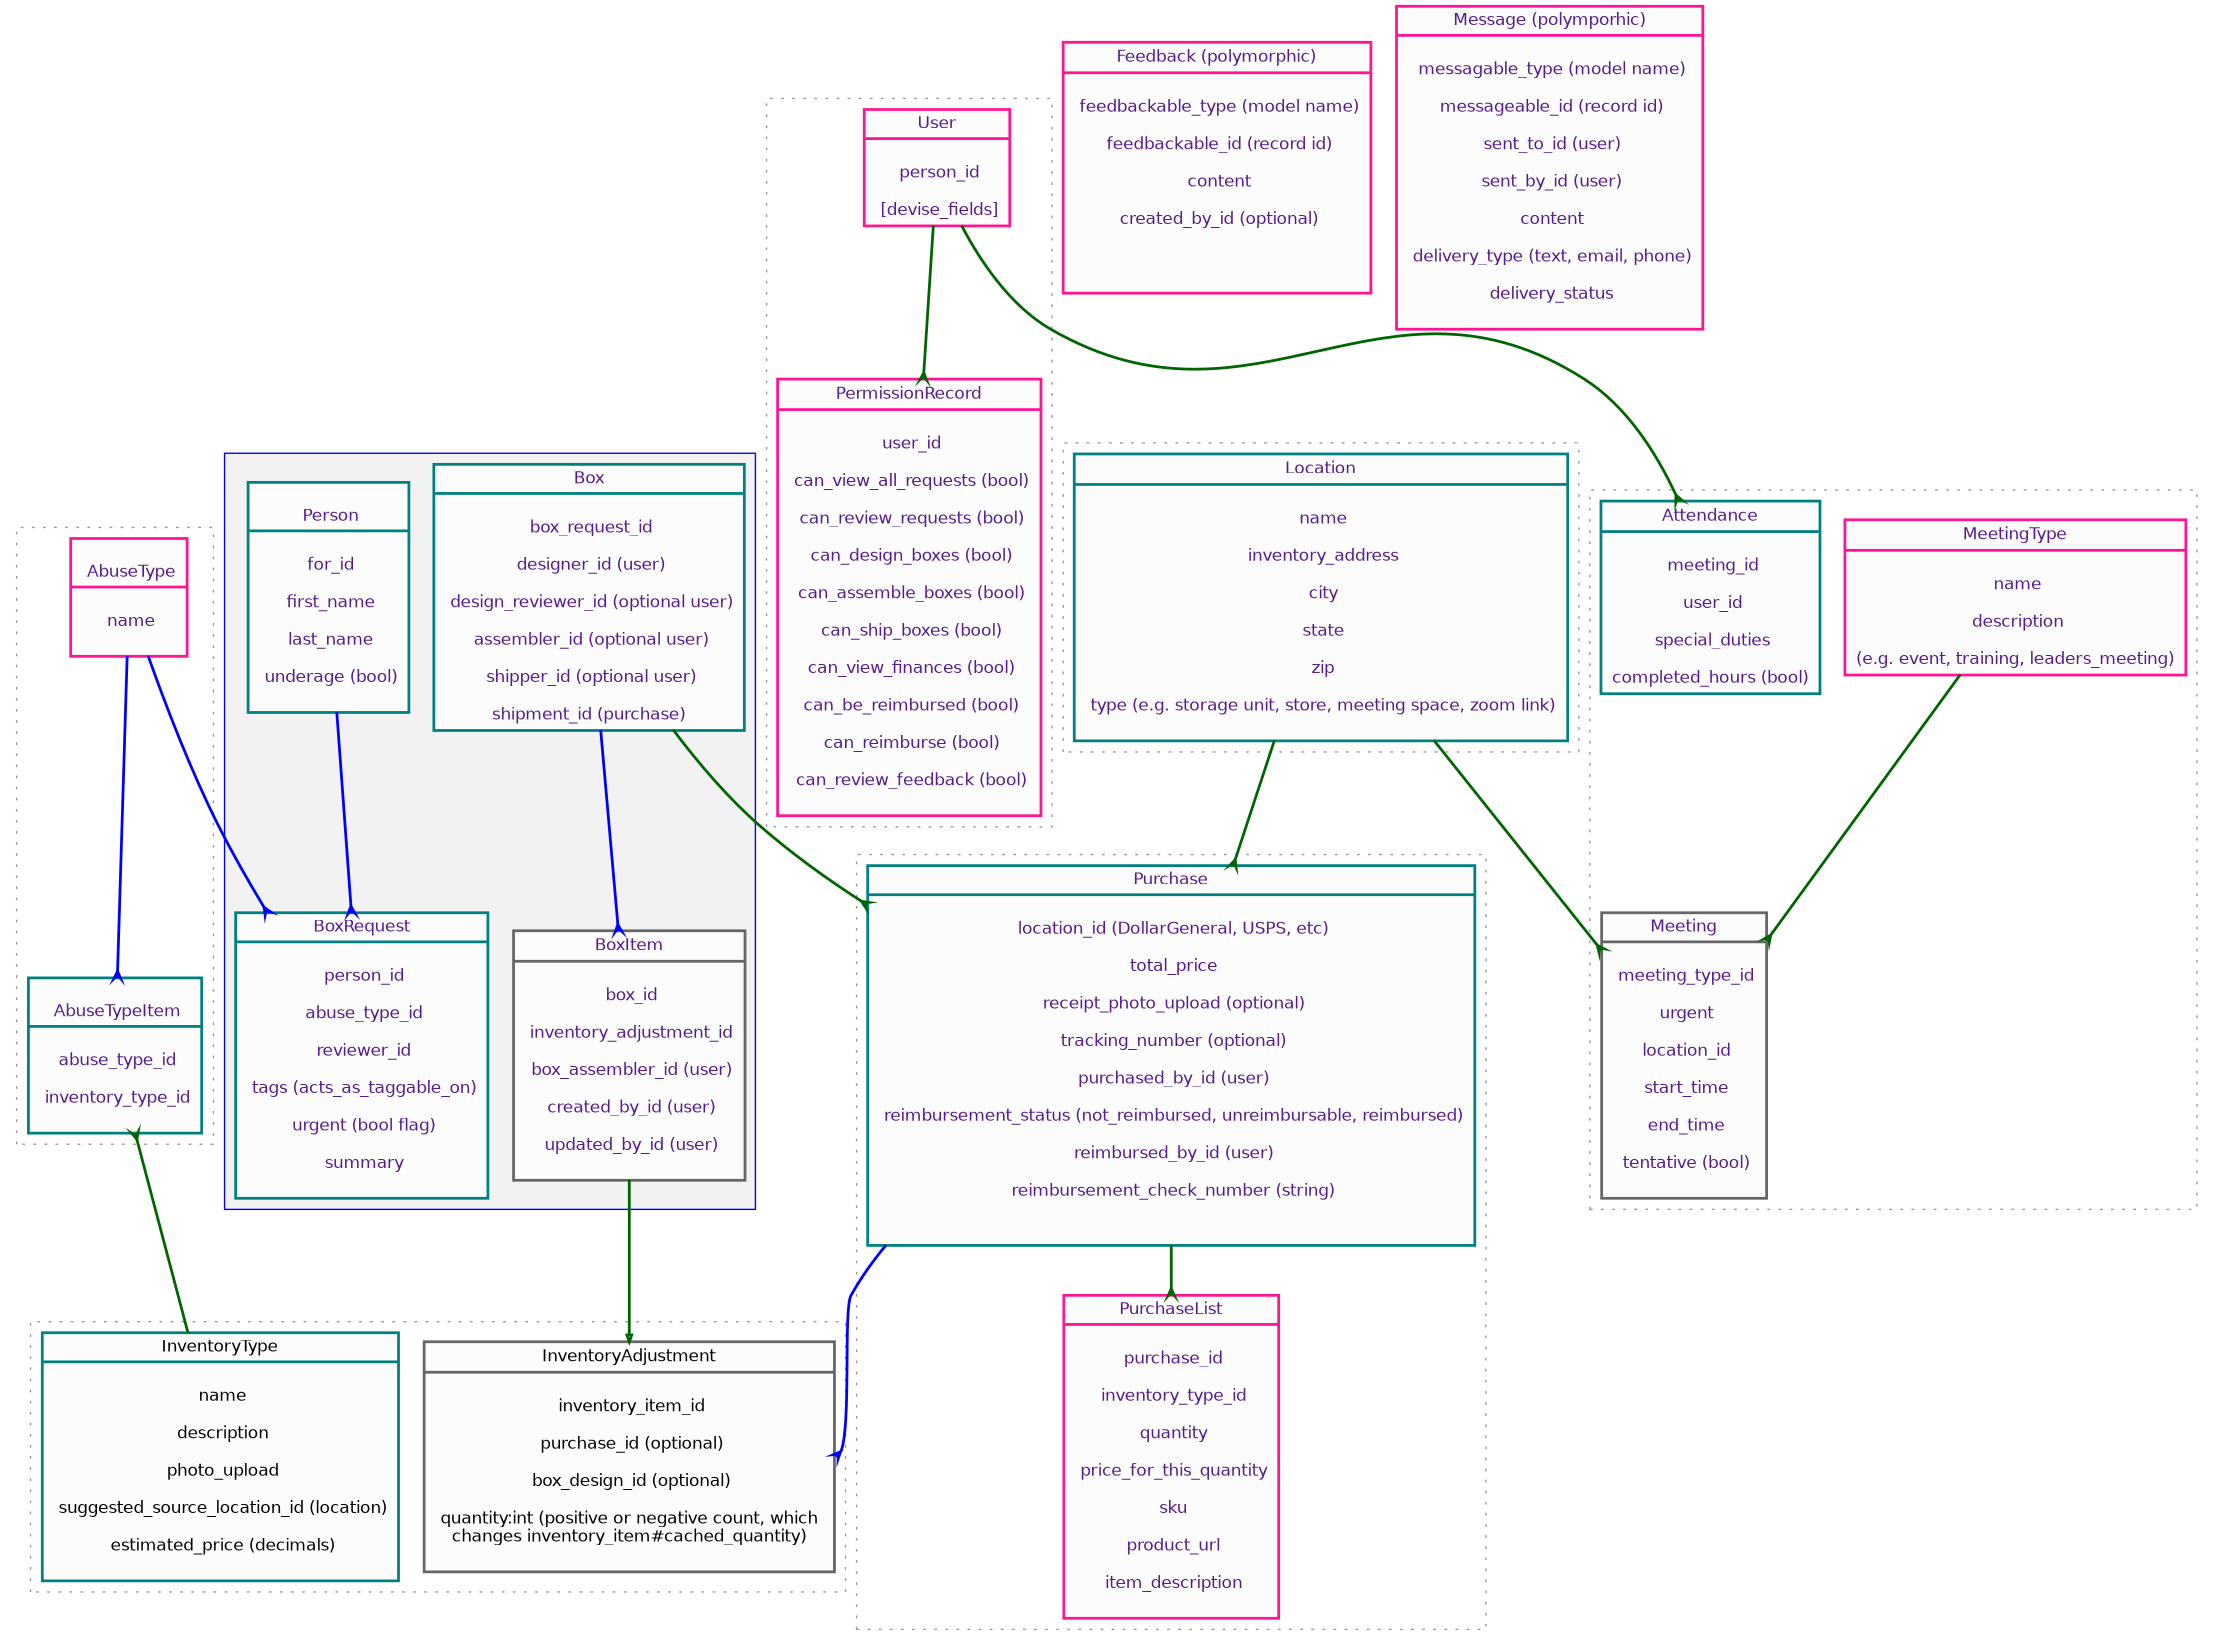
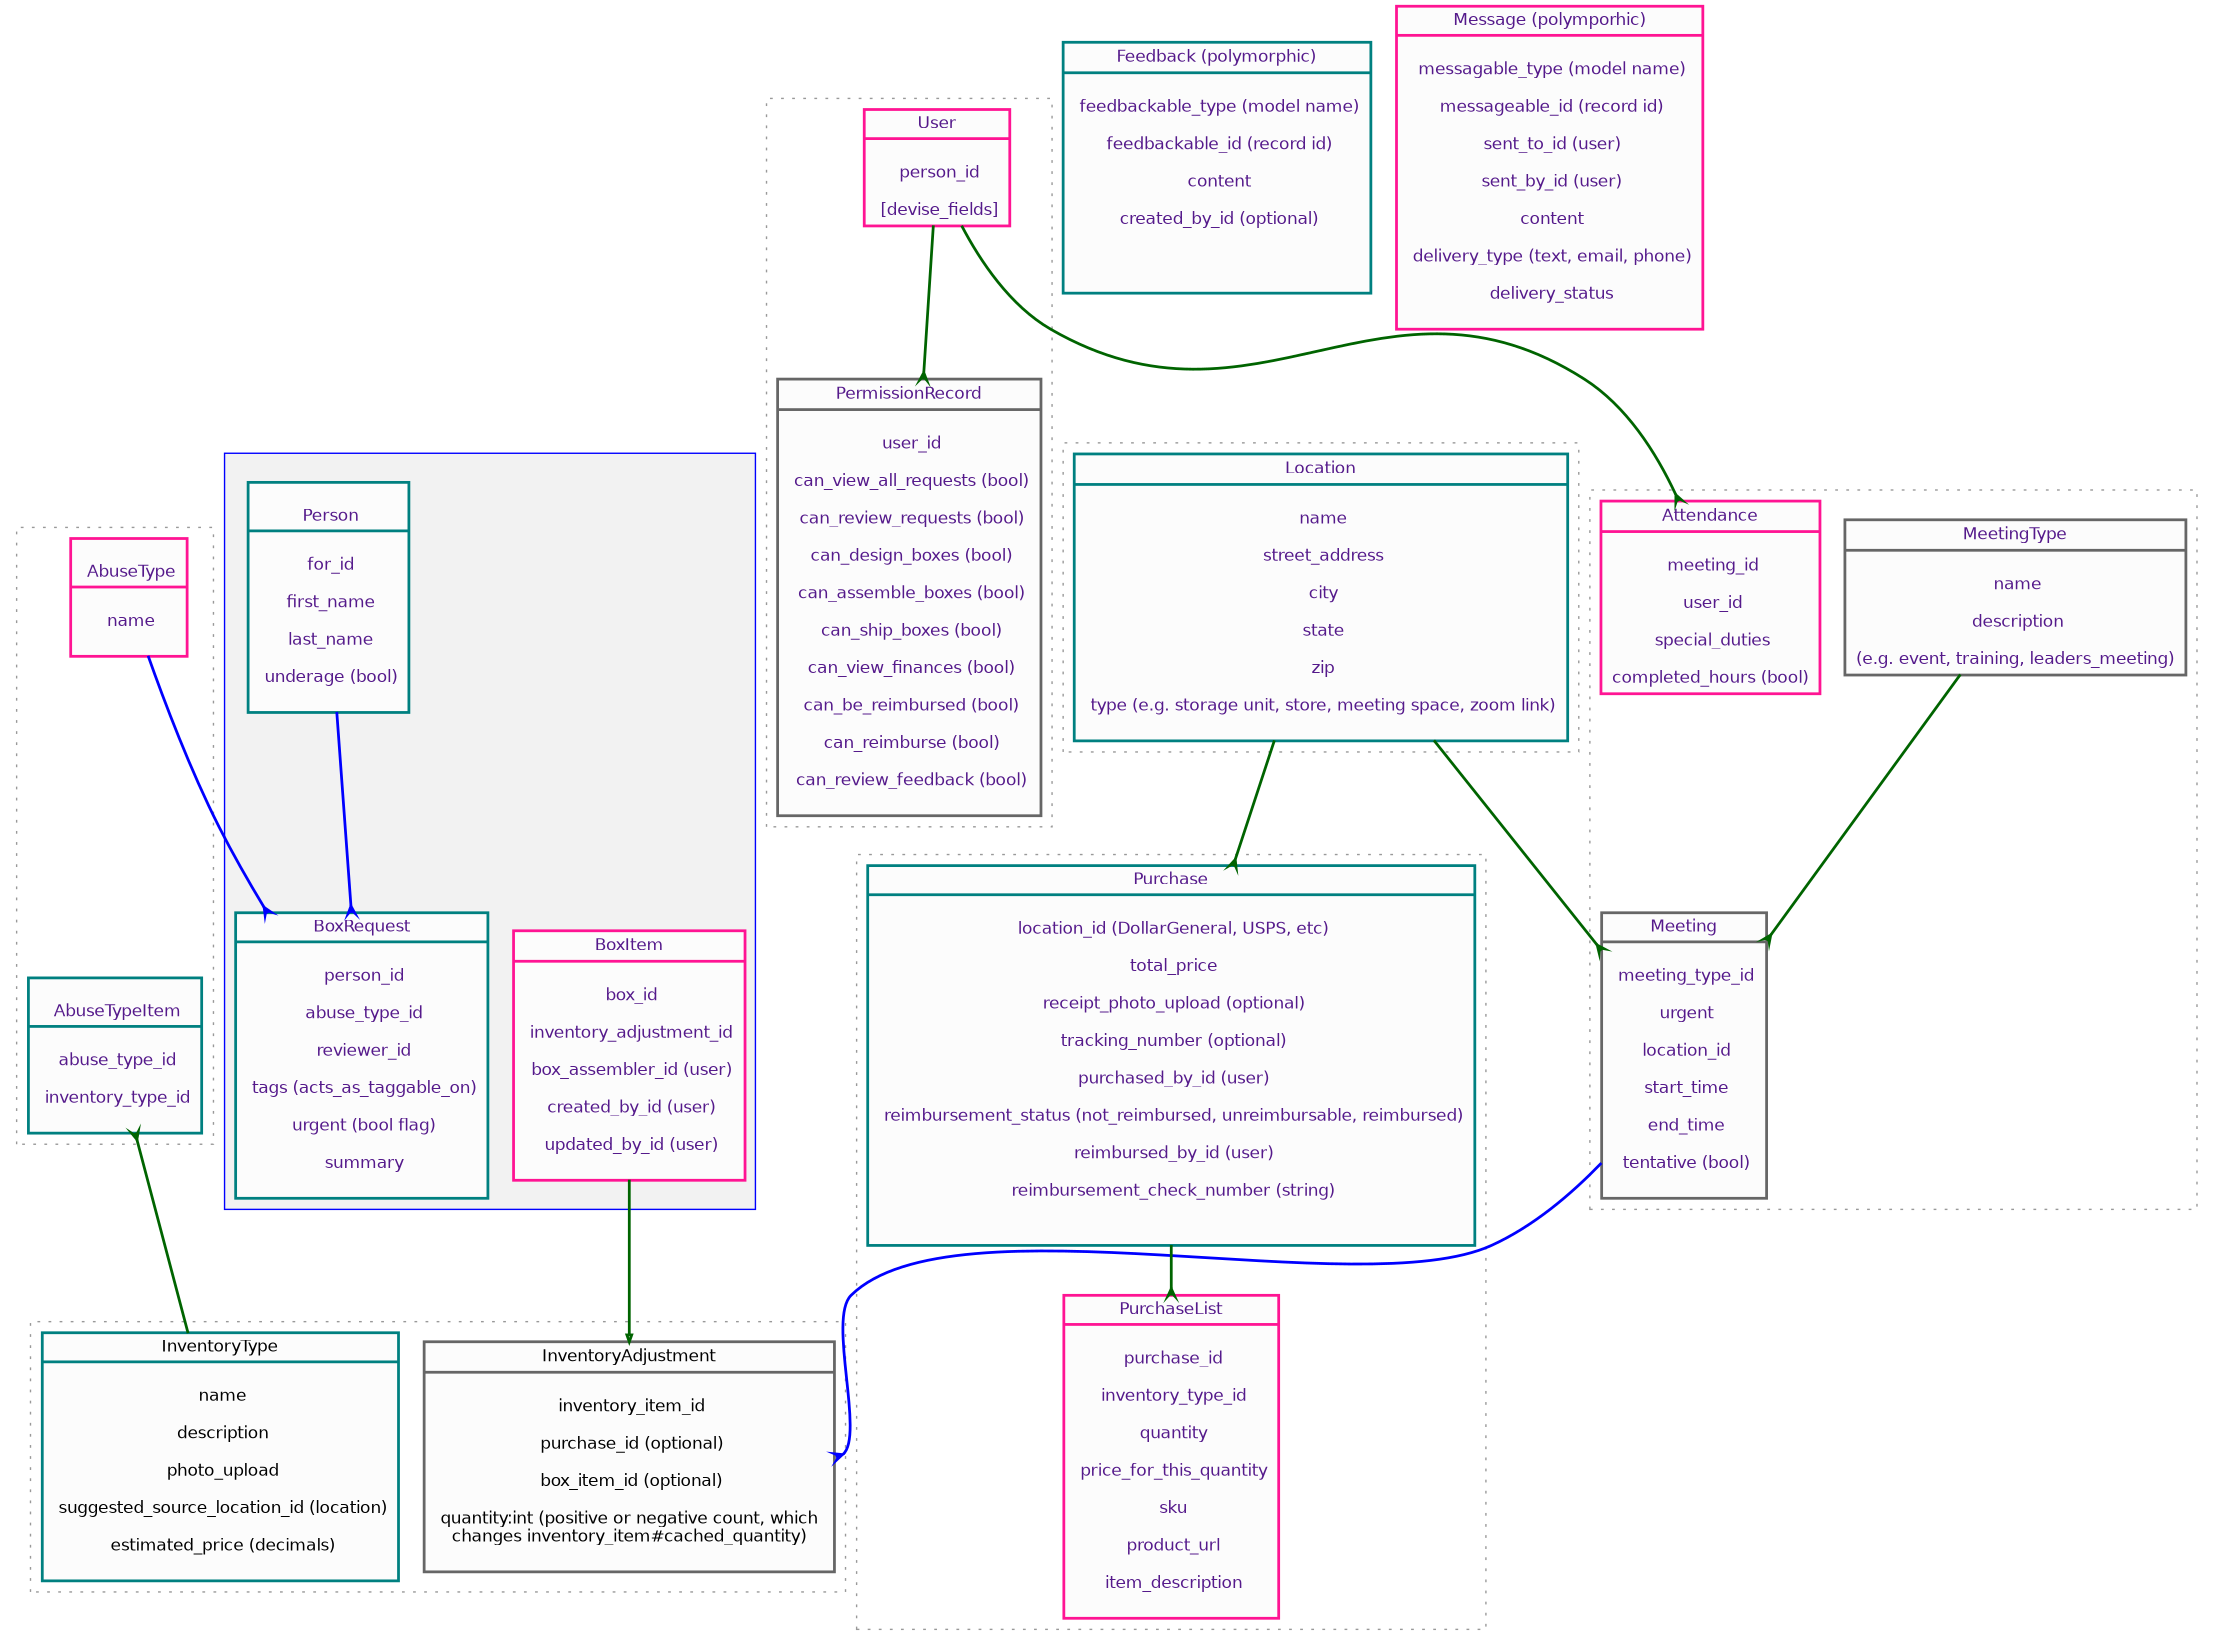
(1217, 168) -> (1217, 168)
(1321, 556) -> (1321, 556)
(589, 597) -> none
(909, 597) -> (909, 597)
(1710, 597) -> (1710, 597)
(2015, 597) -> (2015, 597)
(122, 814) -> none
(629, 1056) -> (629, 1056)
(847, 1343) -> (1156, 1255)
(629, 1481) -> (629, 1481)
